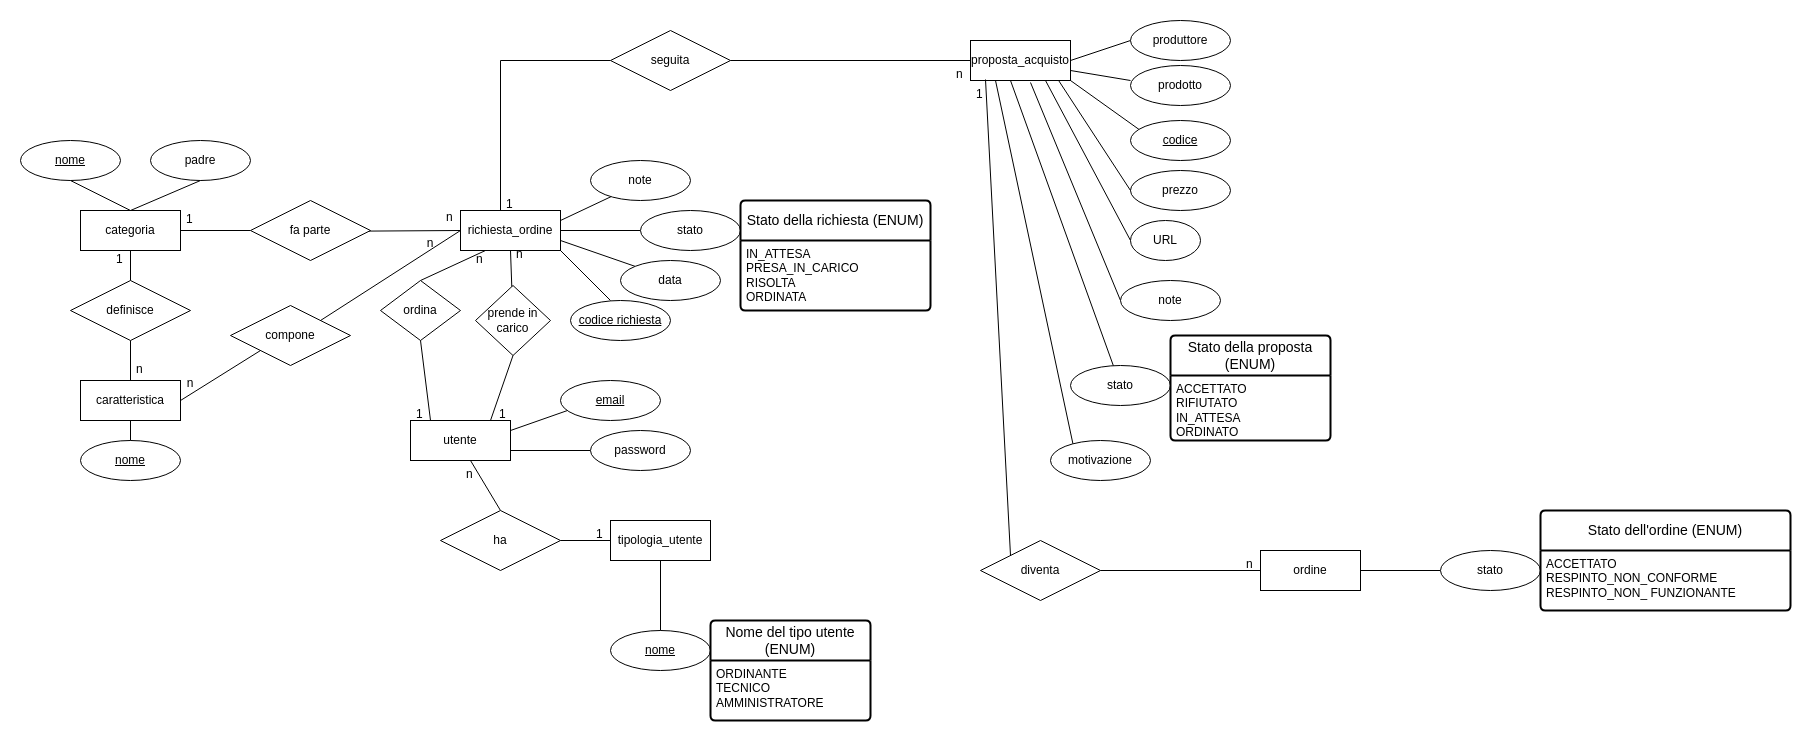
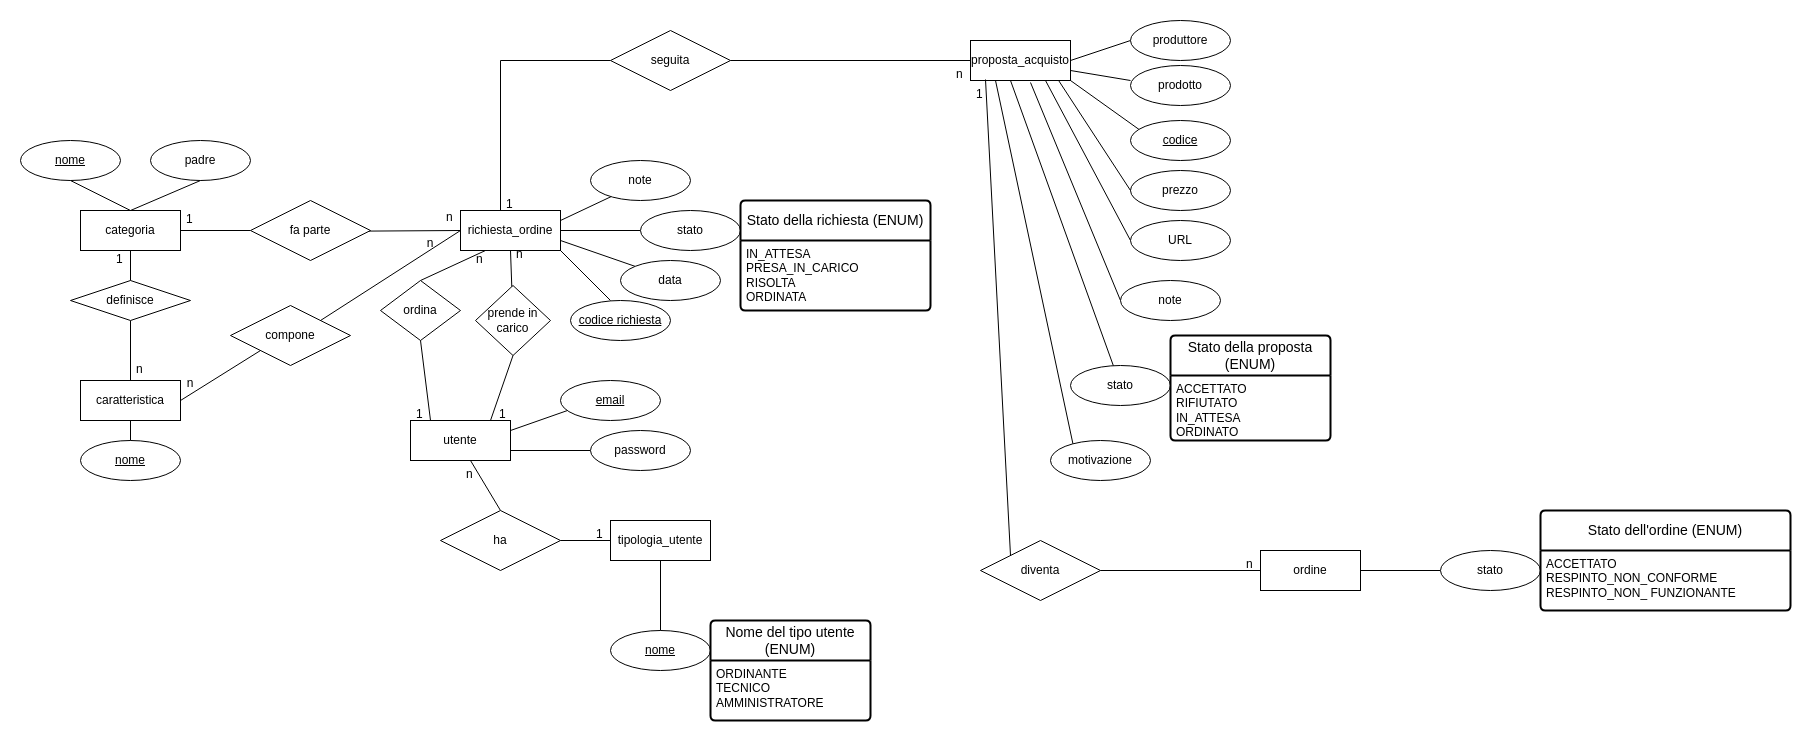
(1166, 241) -> (1181, 241)
(131, 311) -> (131, 301)
